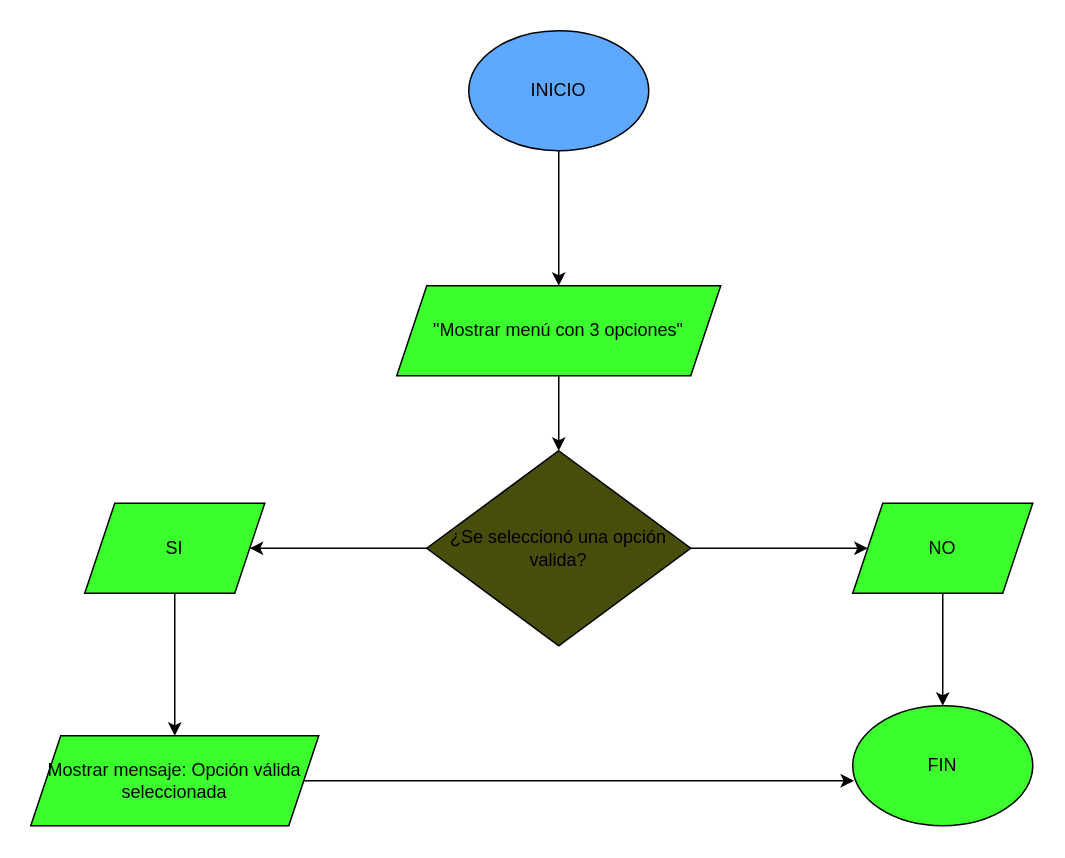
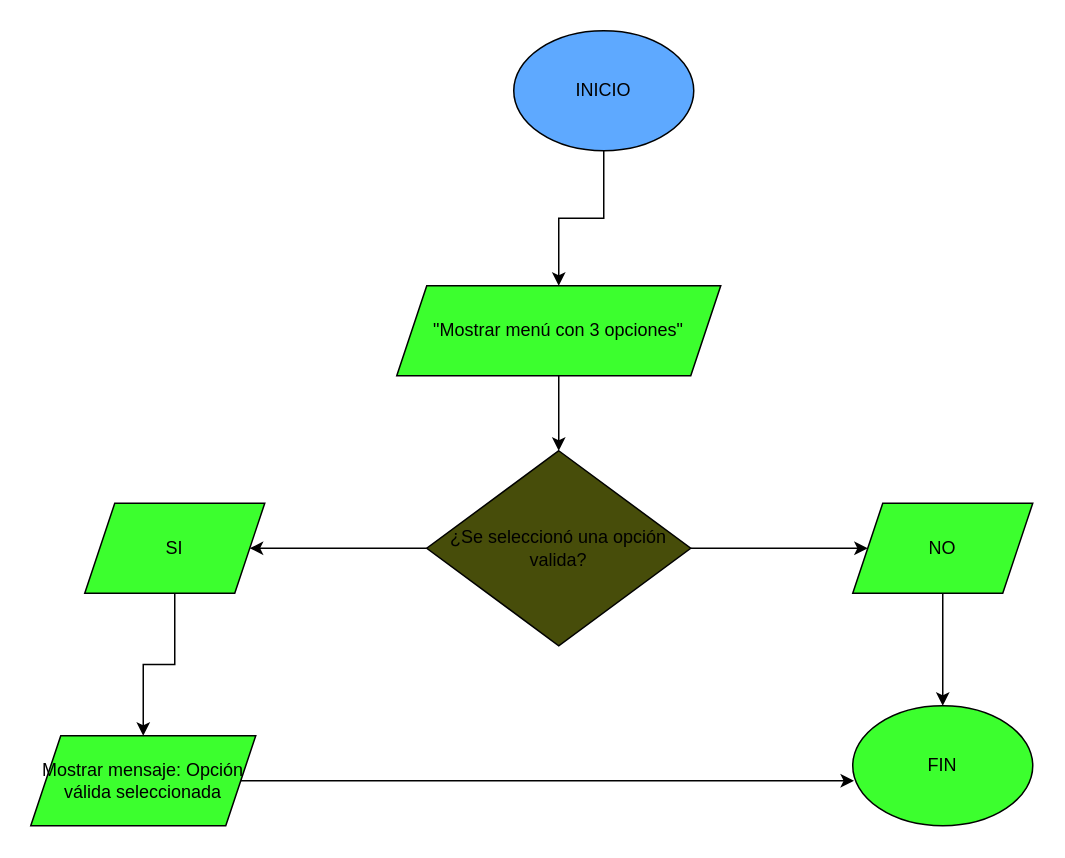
(559, 91) -> (604, 91)
(175, 781) -> (143, 781)
